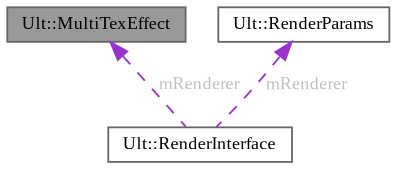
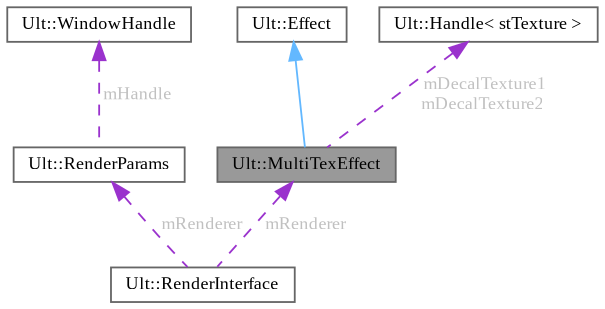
none -> (99, 25)
none -> (292, 25)
none -> (489, 25)
